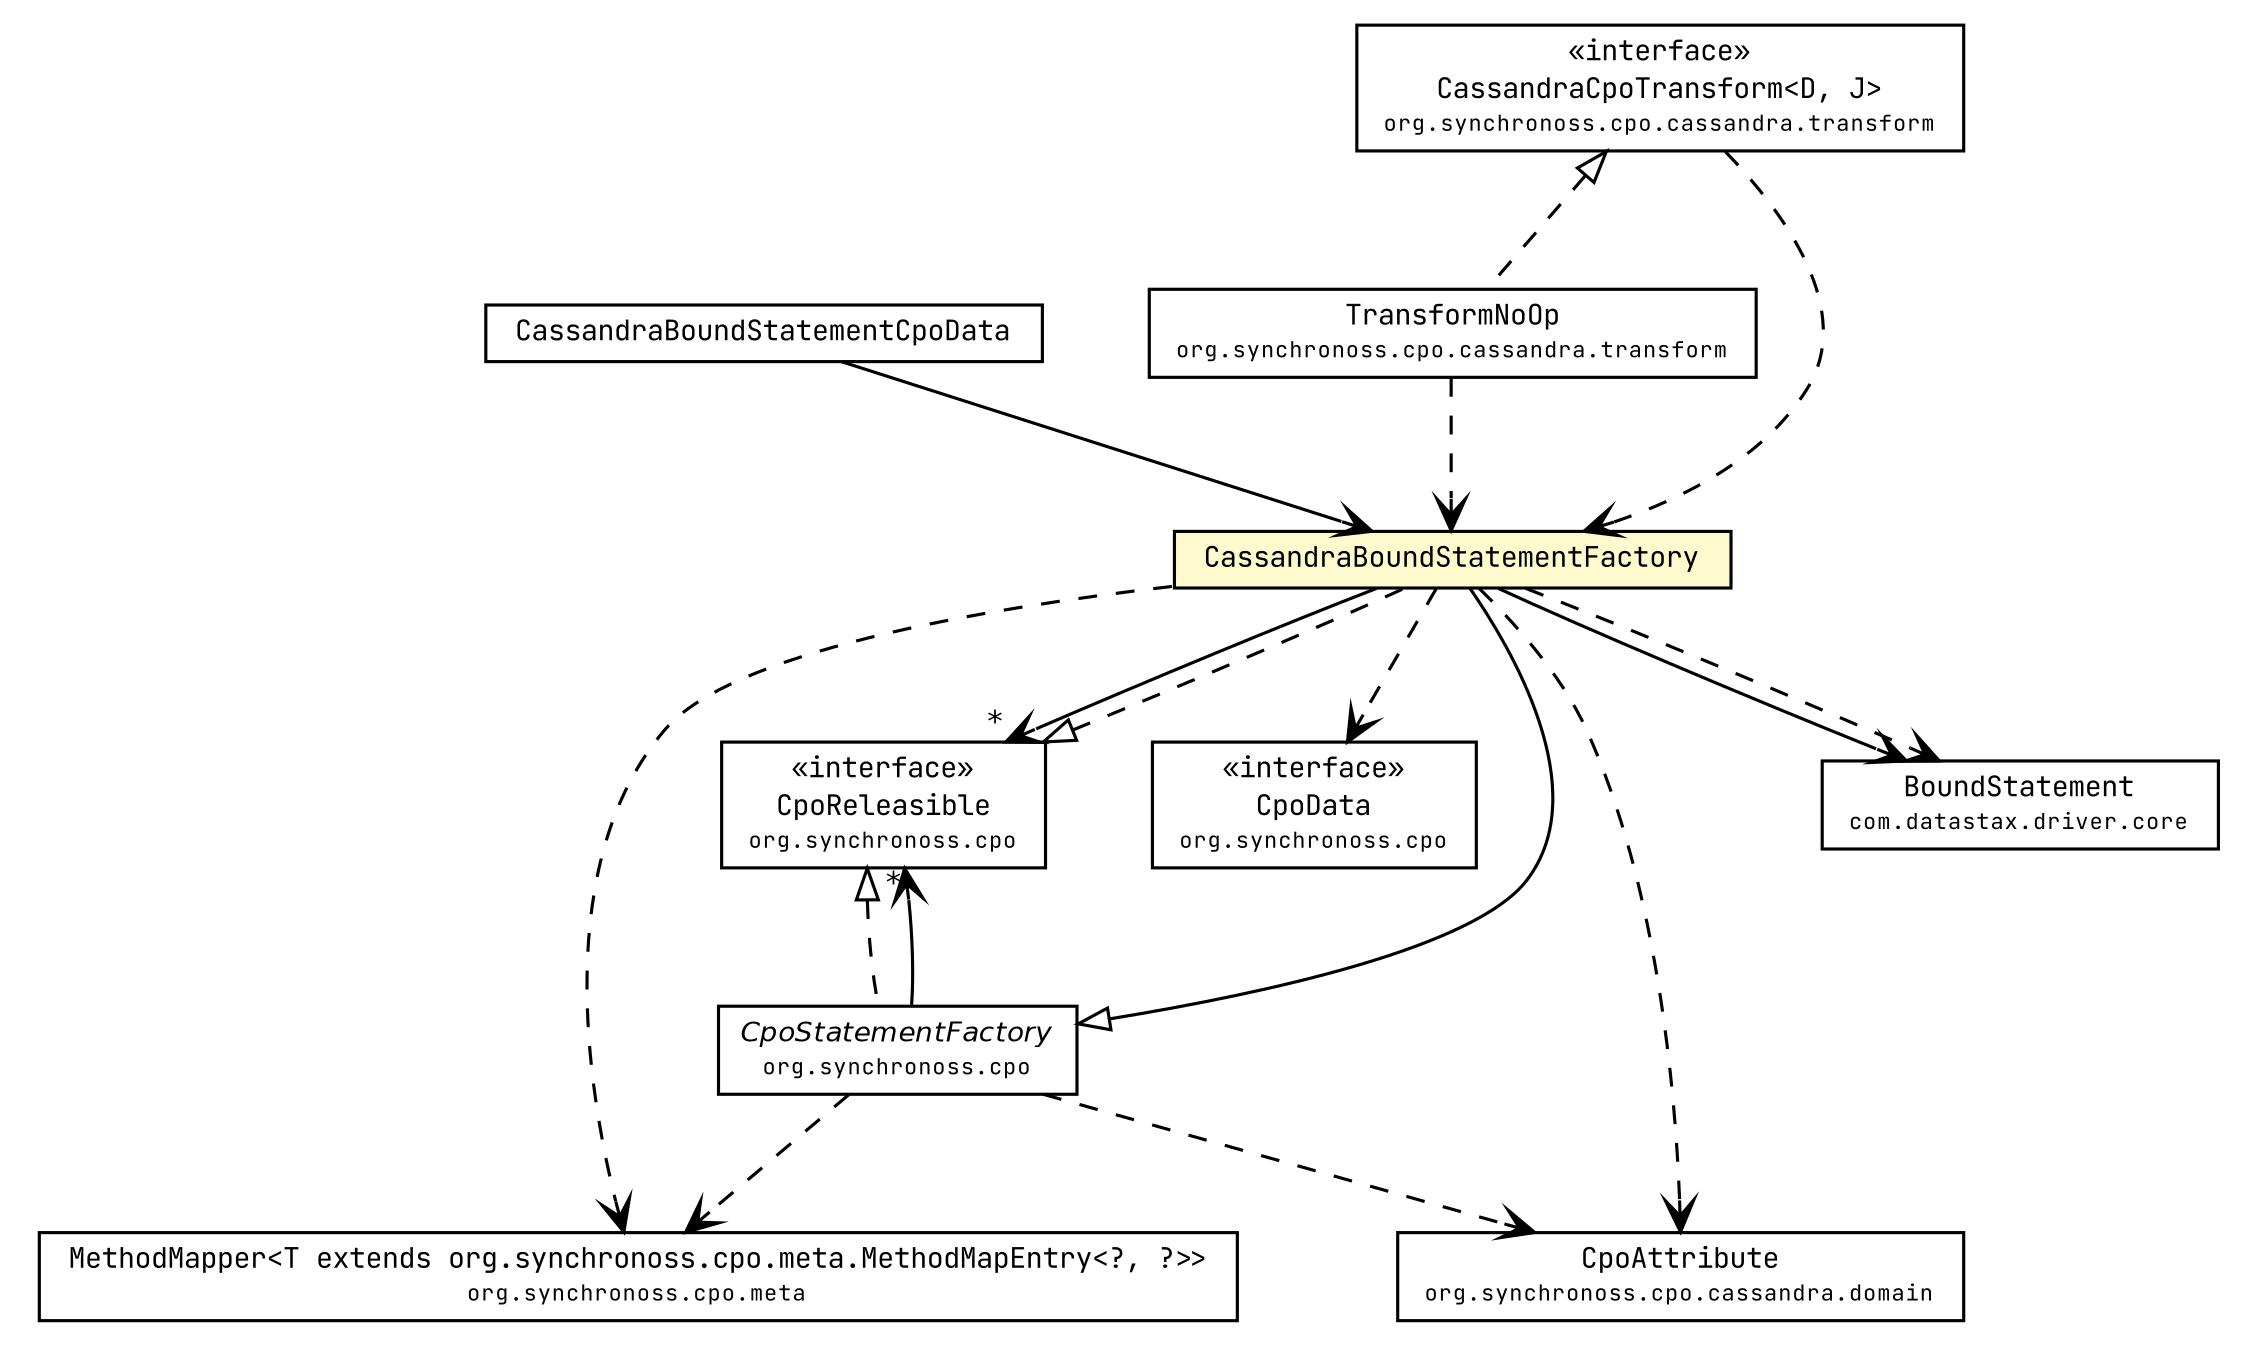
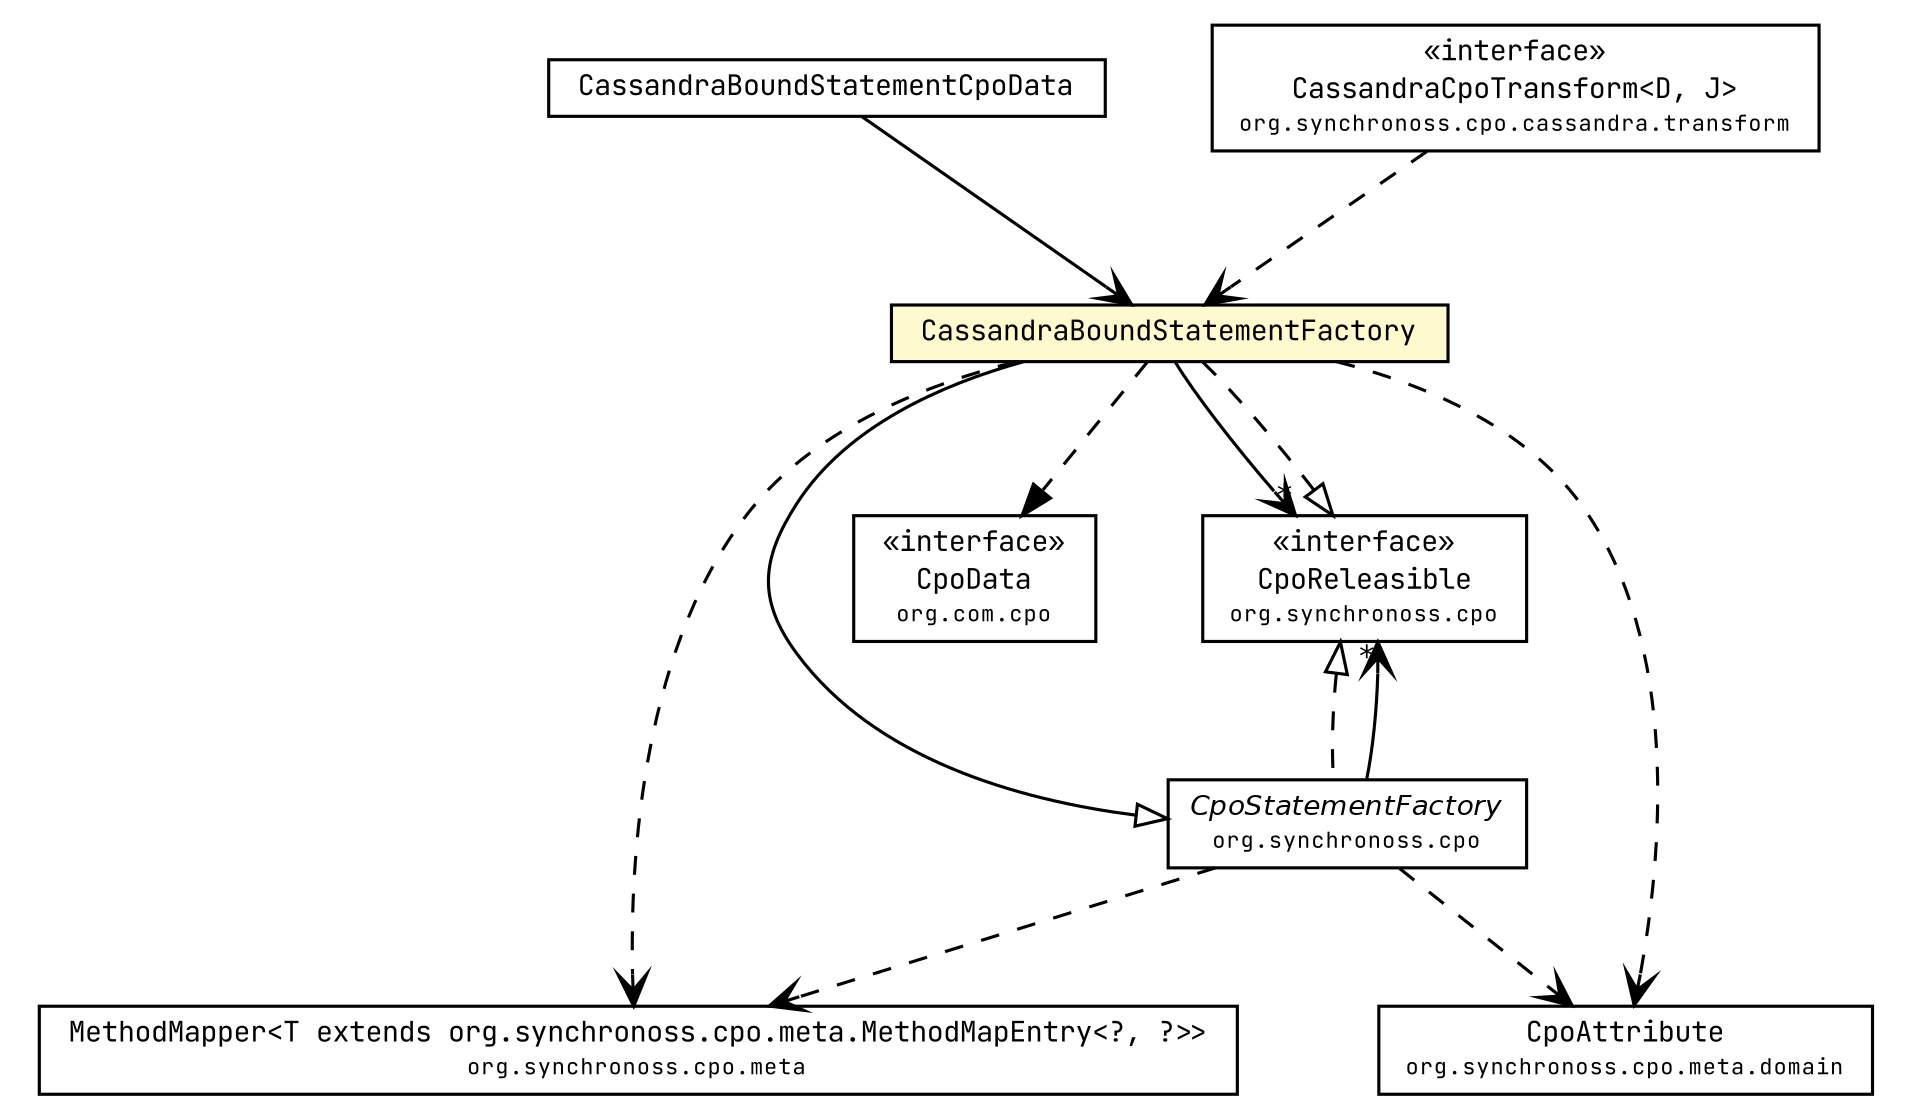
(1451, 333) -> none
(1400, 651) -> (1095, 426)
(2020, 805) -> none
(1314, 841) -> (975, 615)
(1681, 1294) -> (1626, 1068)
